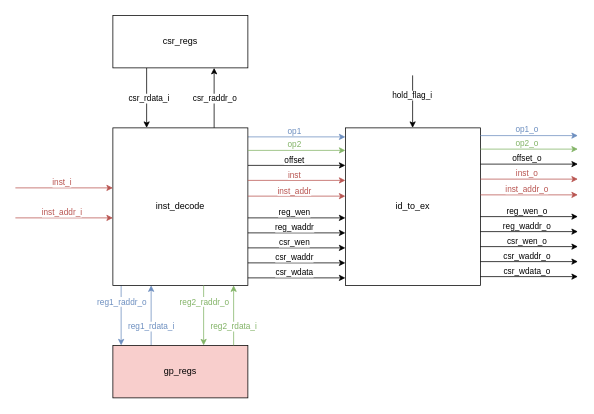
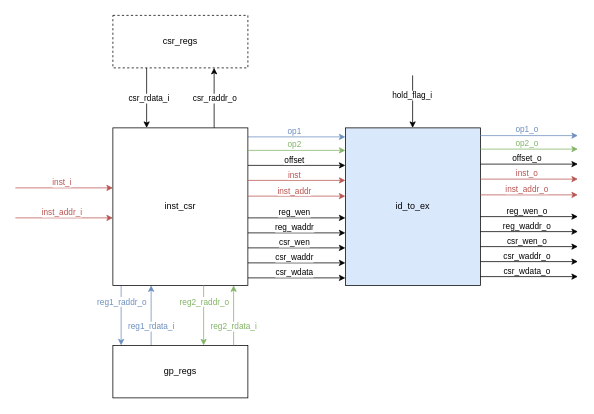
(180, 42) -> (180, 42)
(180, 207) -> (180, 207)
(413, 207) -> (413, 207)
(180, 372) -> (180, 372)
